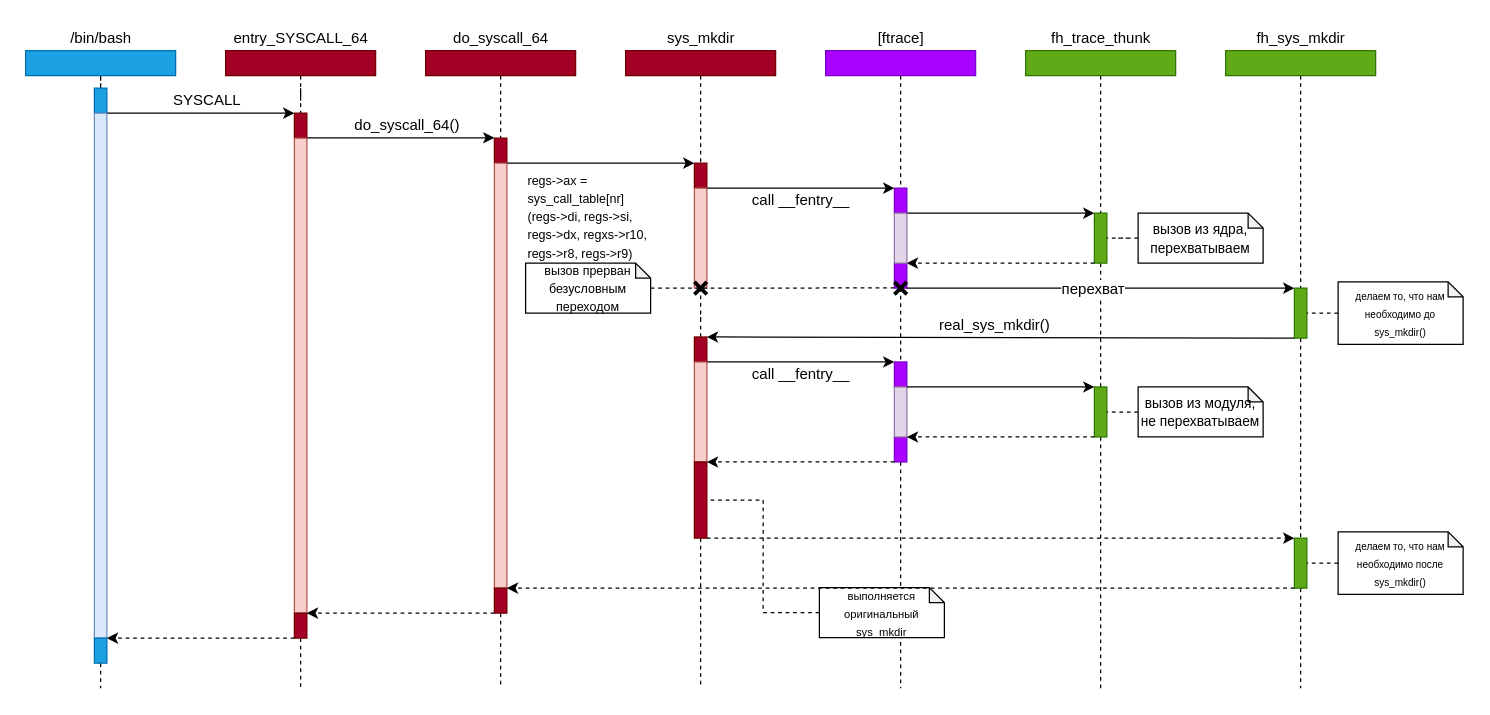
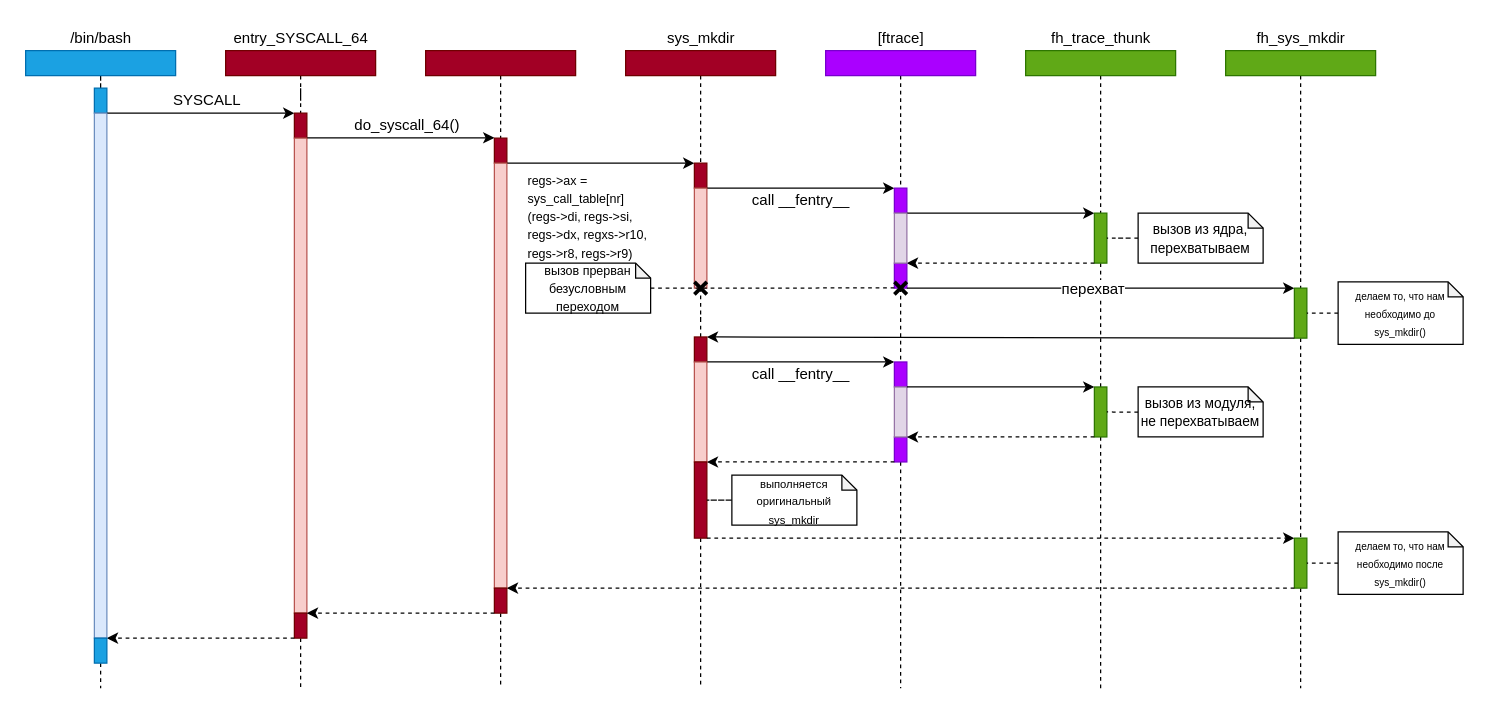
(501, 38) -> none
(994, 326) -> none
(882, 613) -> (794, 500)
